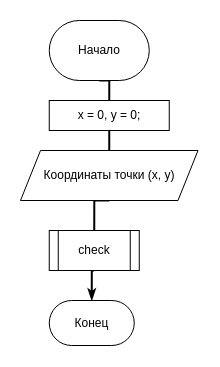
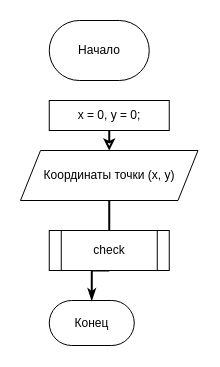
(109, 86) -> none
(109, 143) -> (109, 140)
(94, 251) -> (109, 251)
